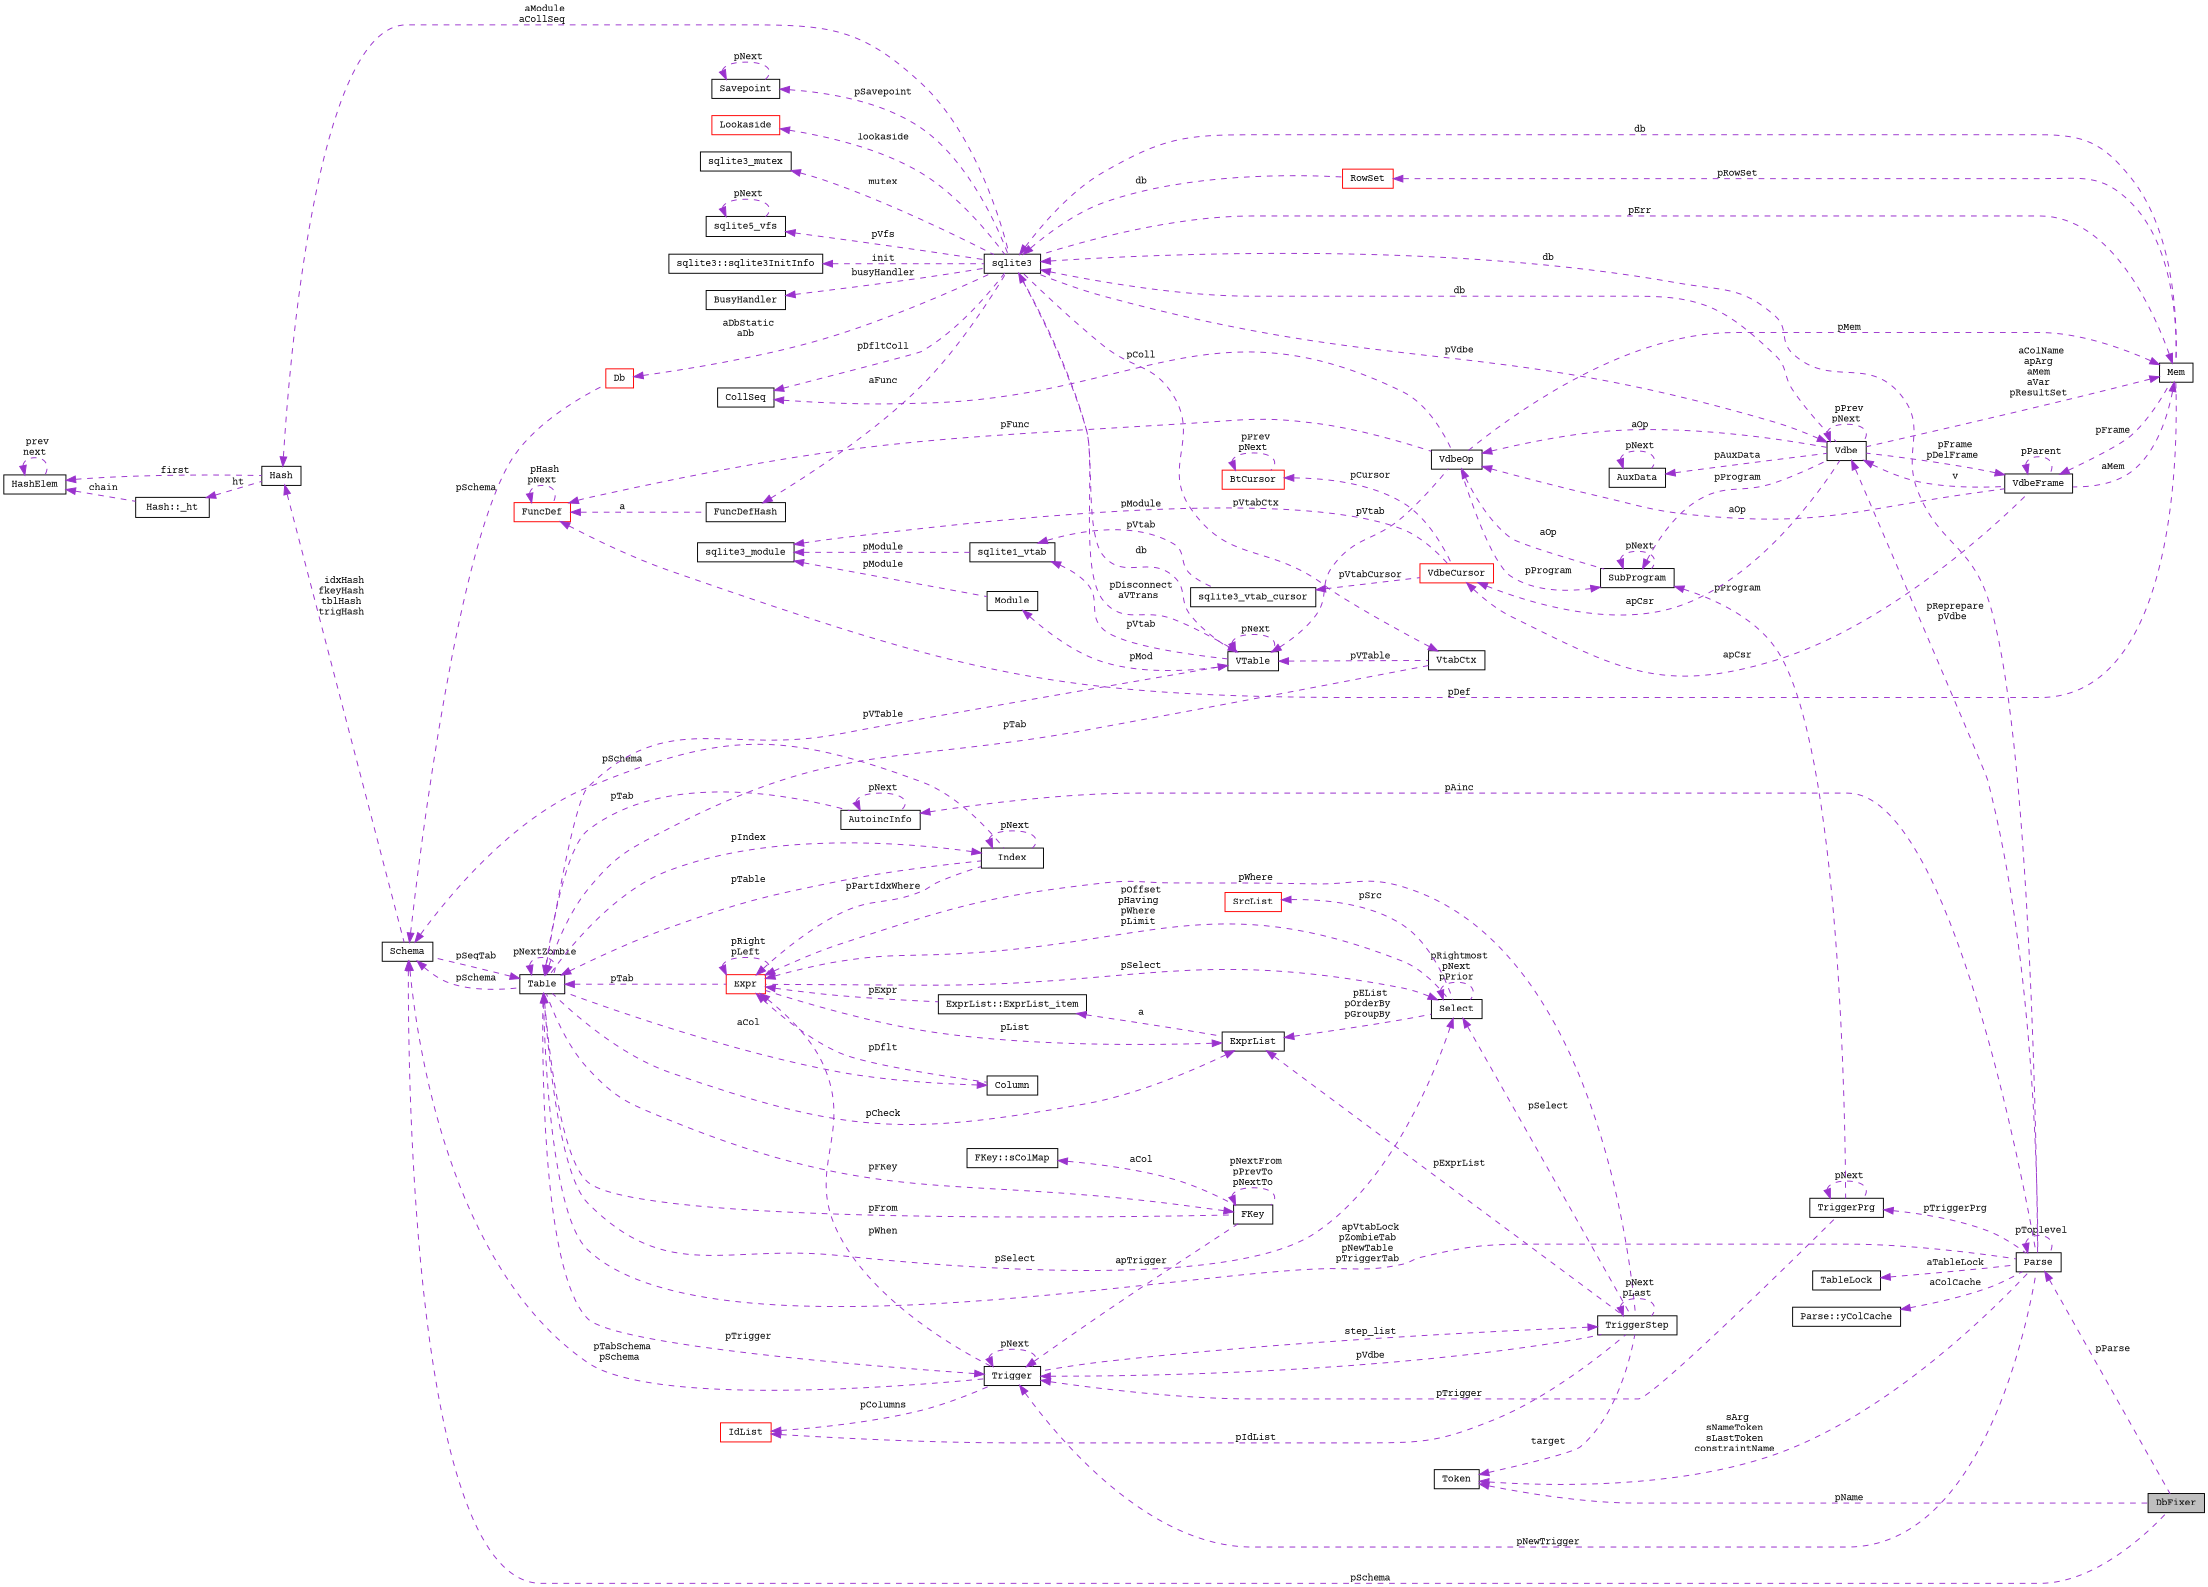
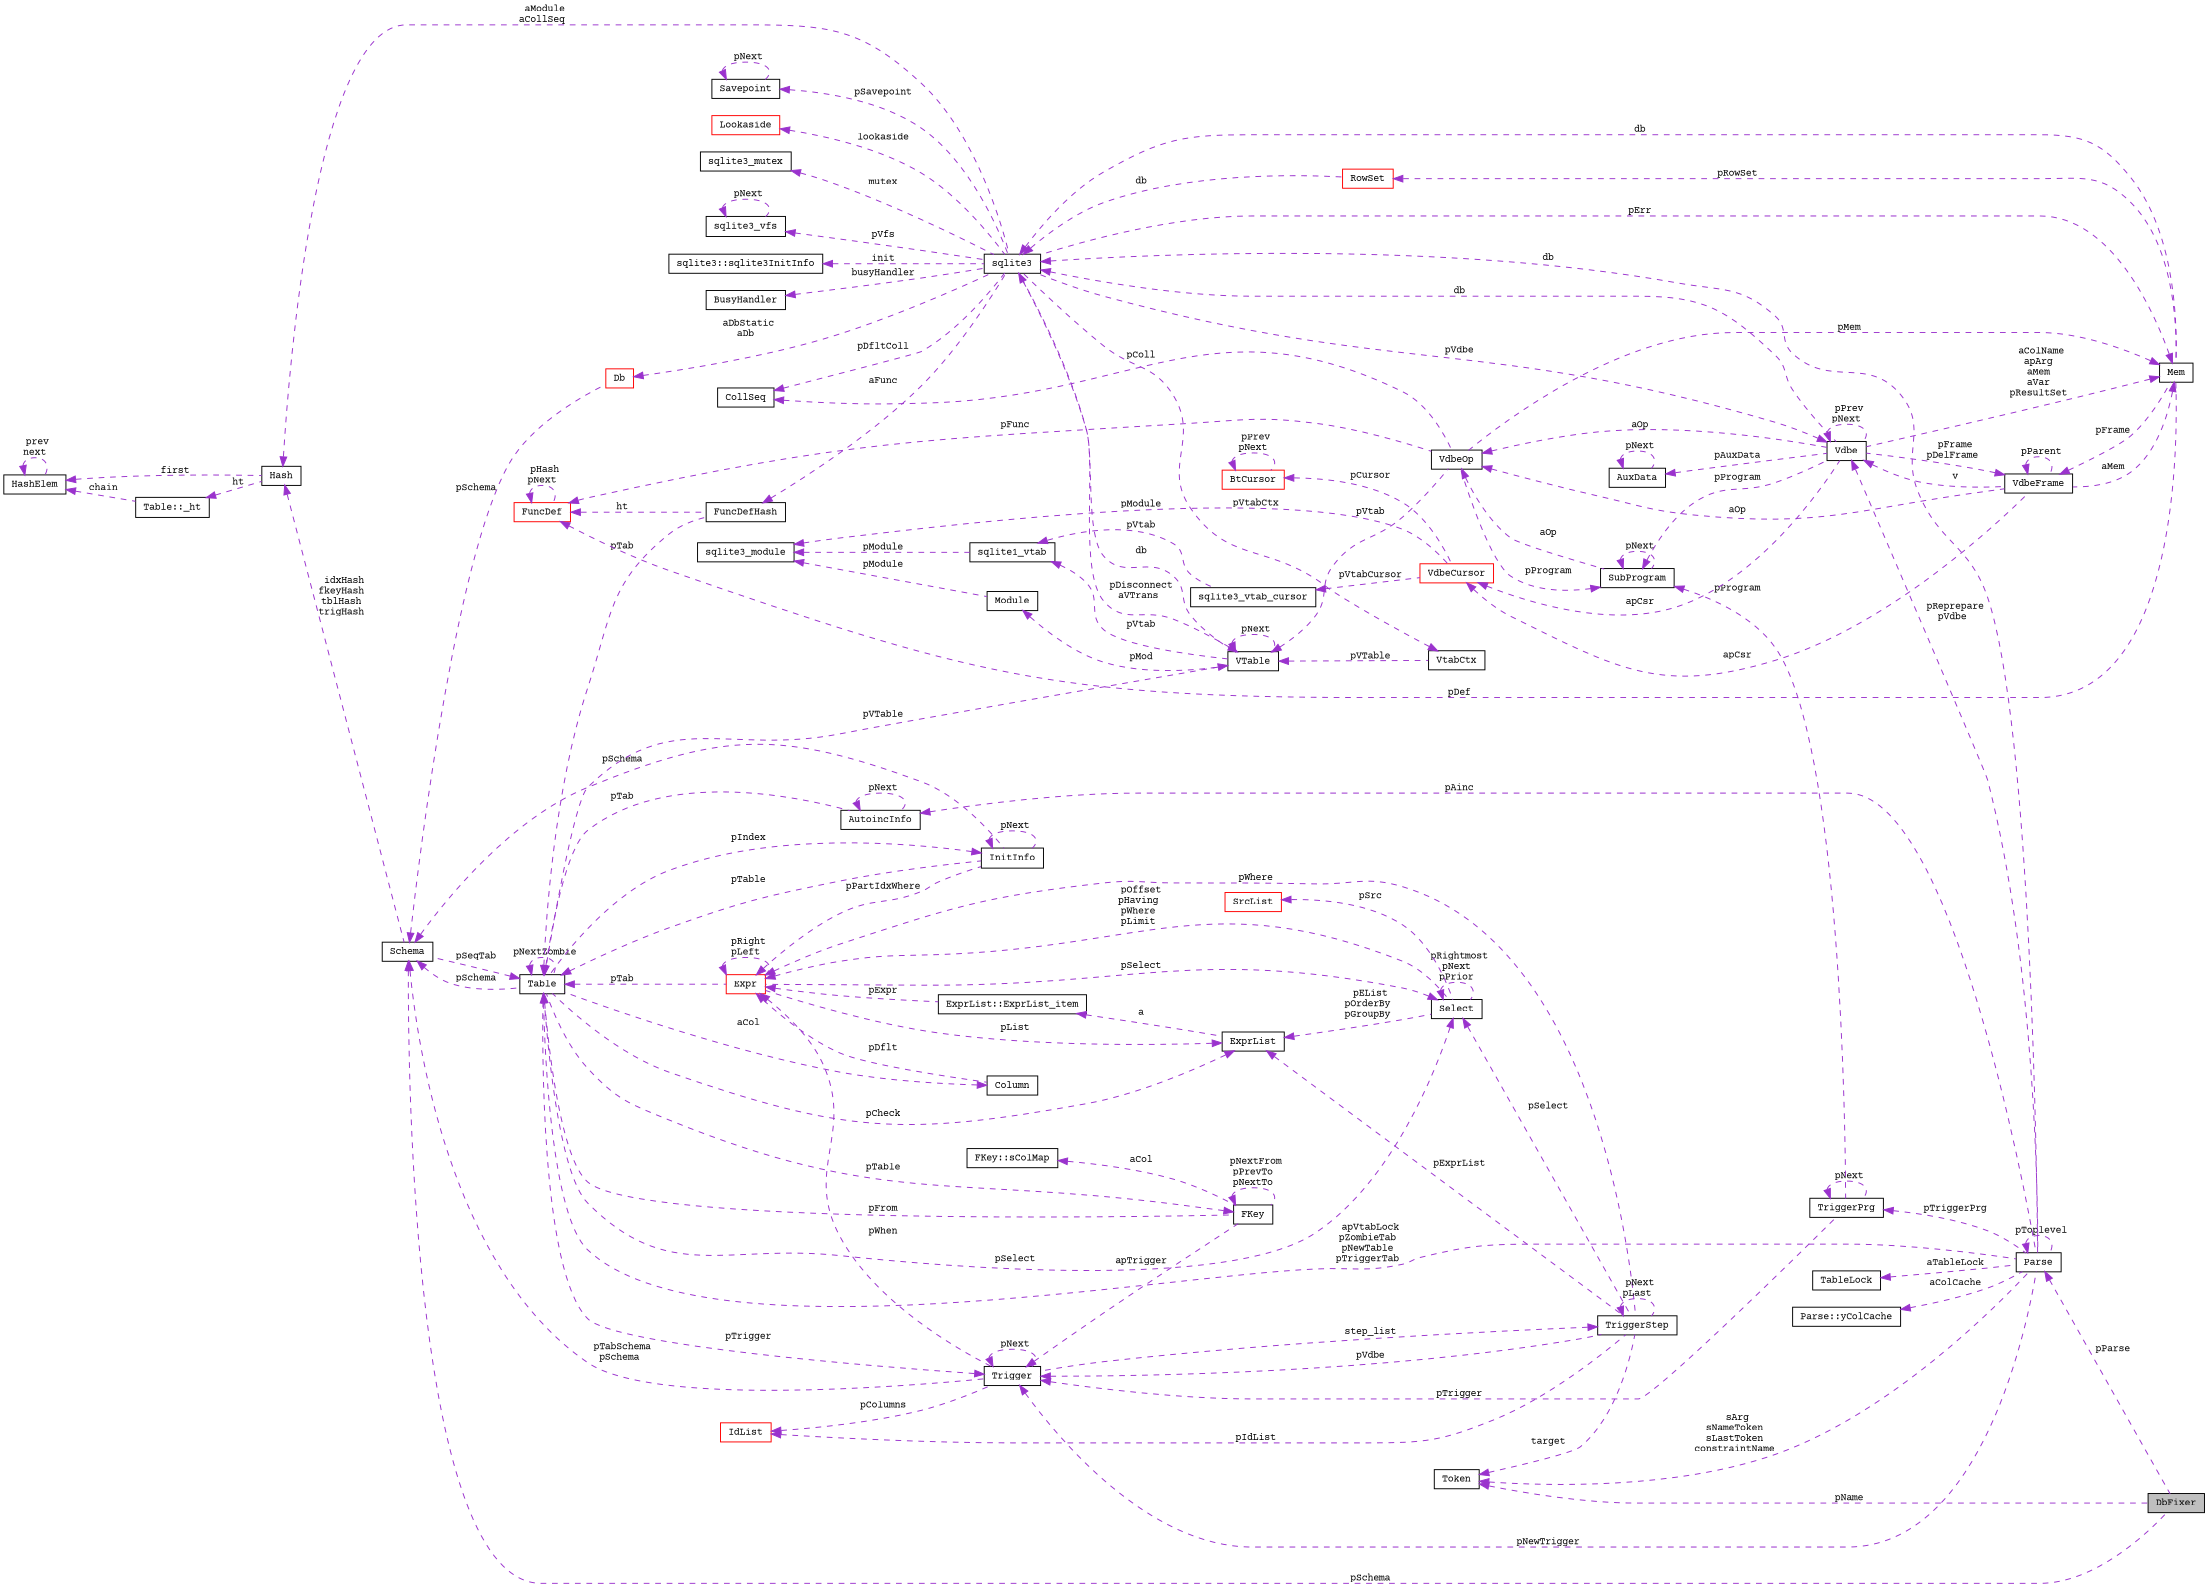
(746, 226) -> (746, 226)
(172, 507) -> (172, 507)
(620, 507) -> (620, 507)
(952, 749) -> (579, 718)
(1012, 858) -> (1012, 858)
(881, 1167) -> (881, 1167)
